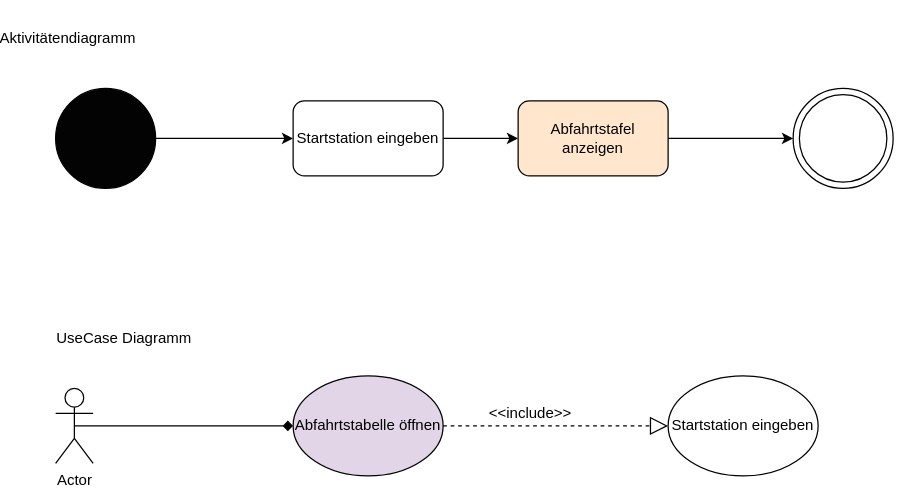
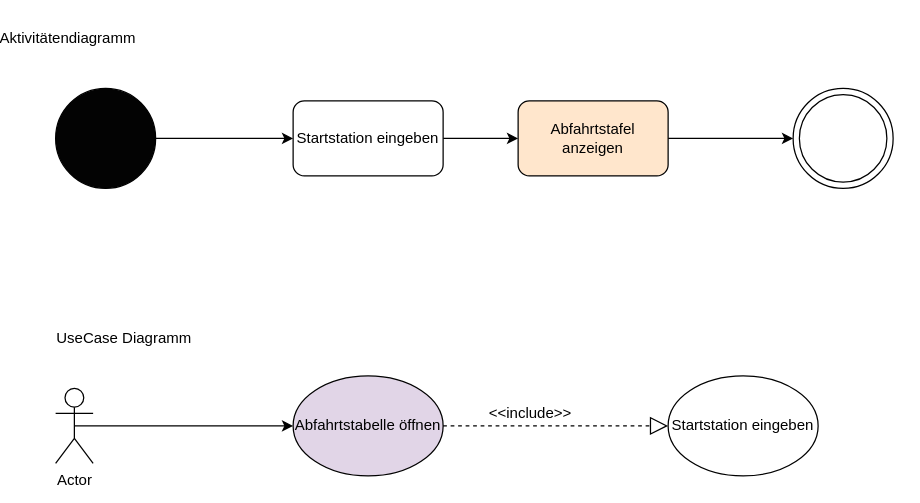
(282, 426) -> (283, 426)
